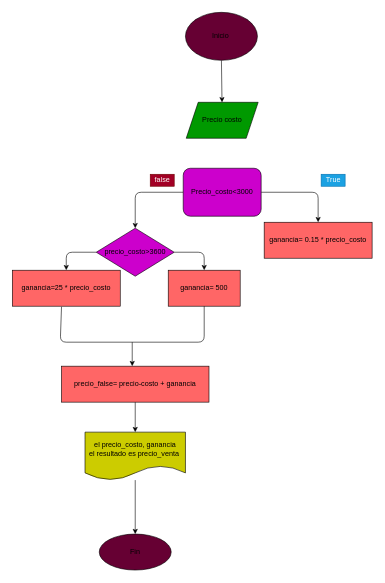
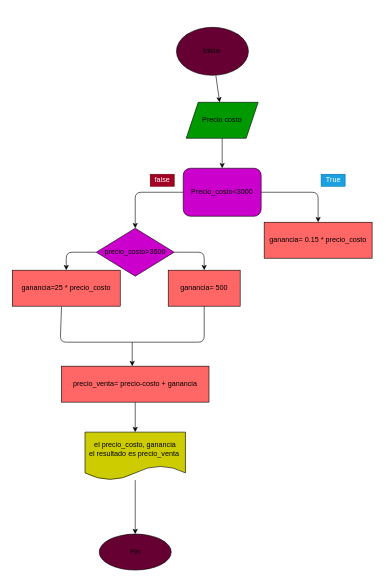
(222, 36) -> (213, 51)
none -> (222, 162)
(135, 384) -> (135, 384)
